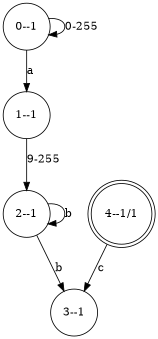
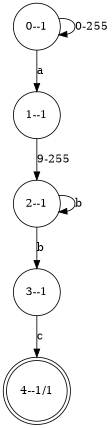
(97, 264) -> (37, 332)
